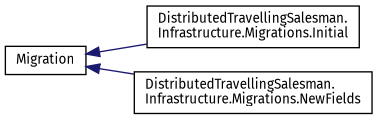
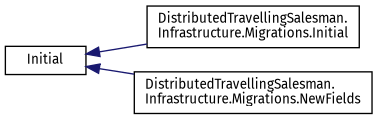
(46, 60) -> (46, 60)
